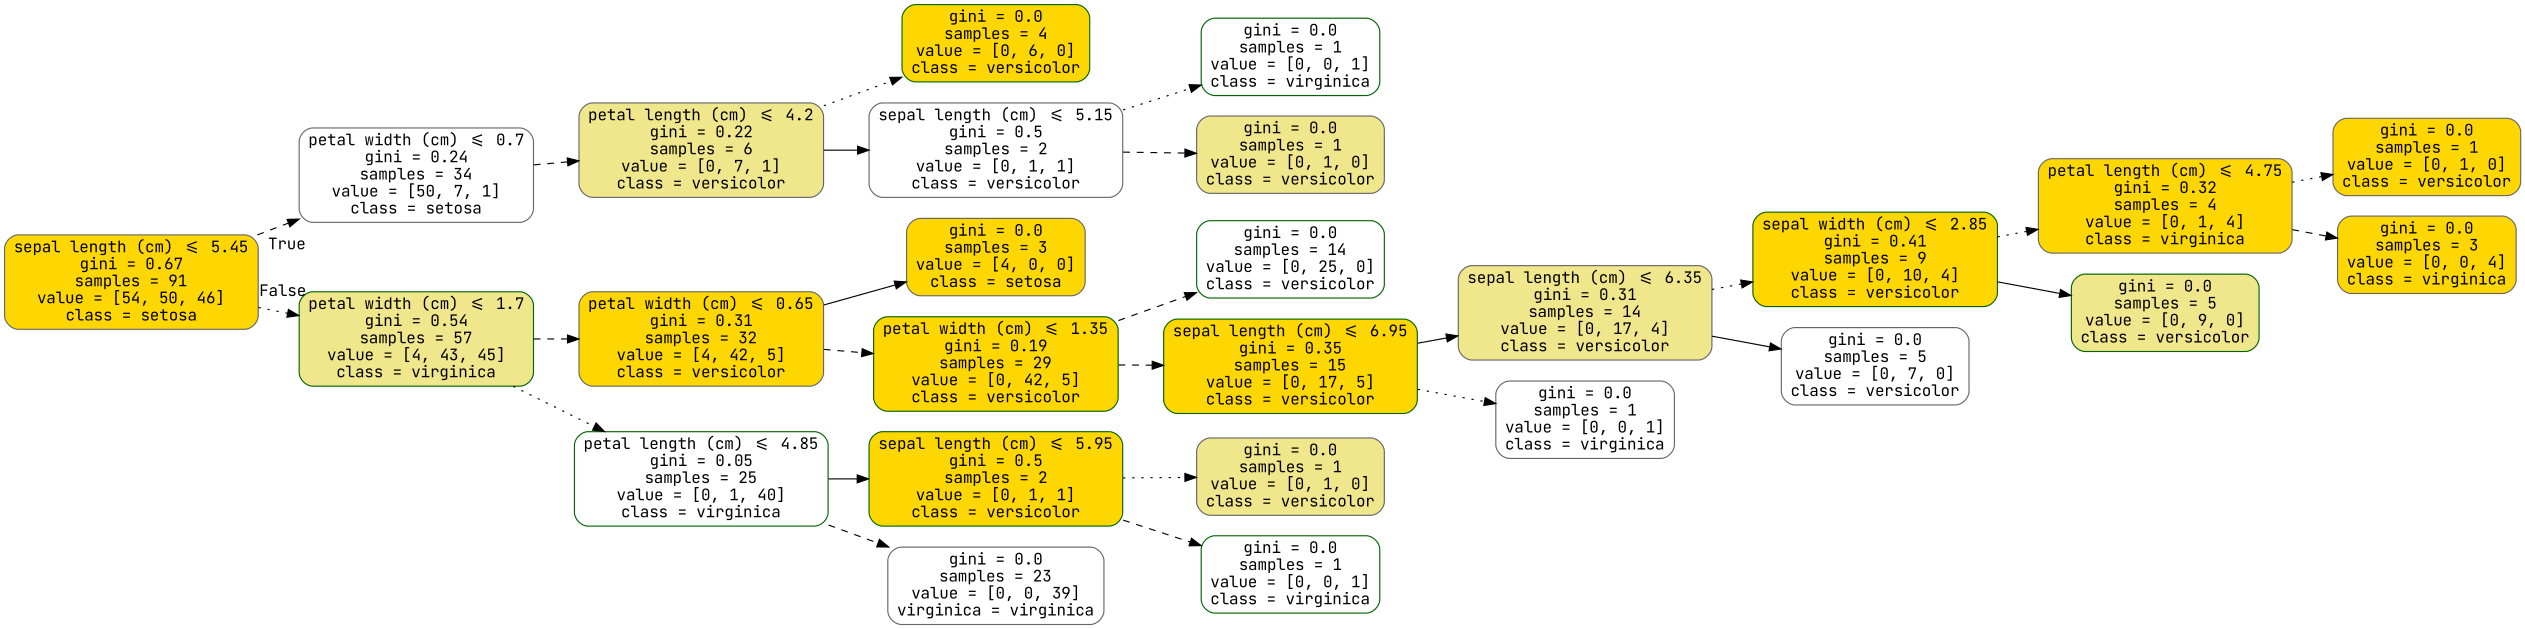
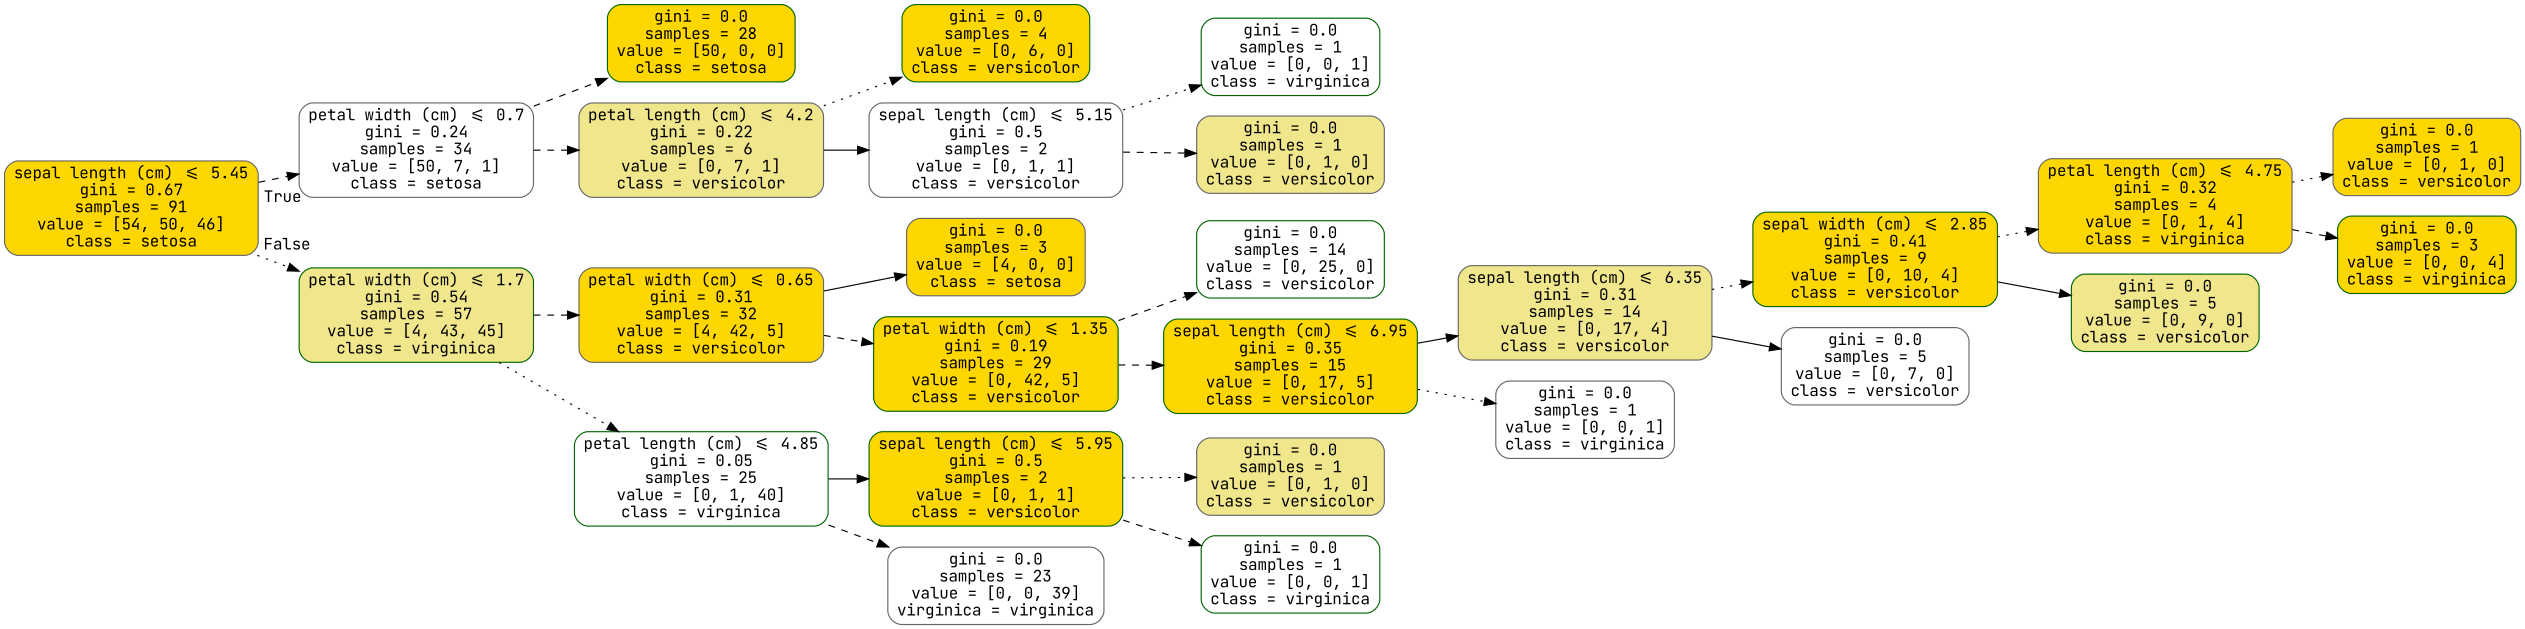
none -> (701, 43)
(2427, 255) -> (2427, 255)
